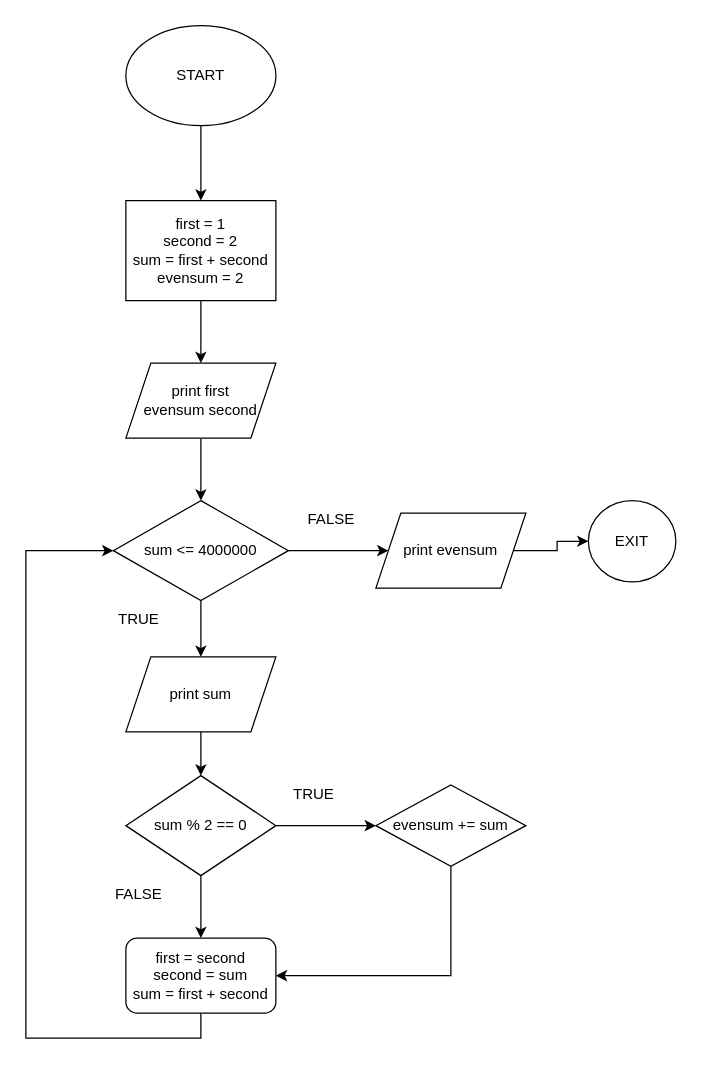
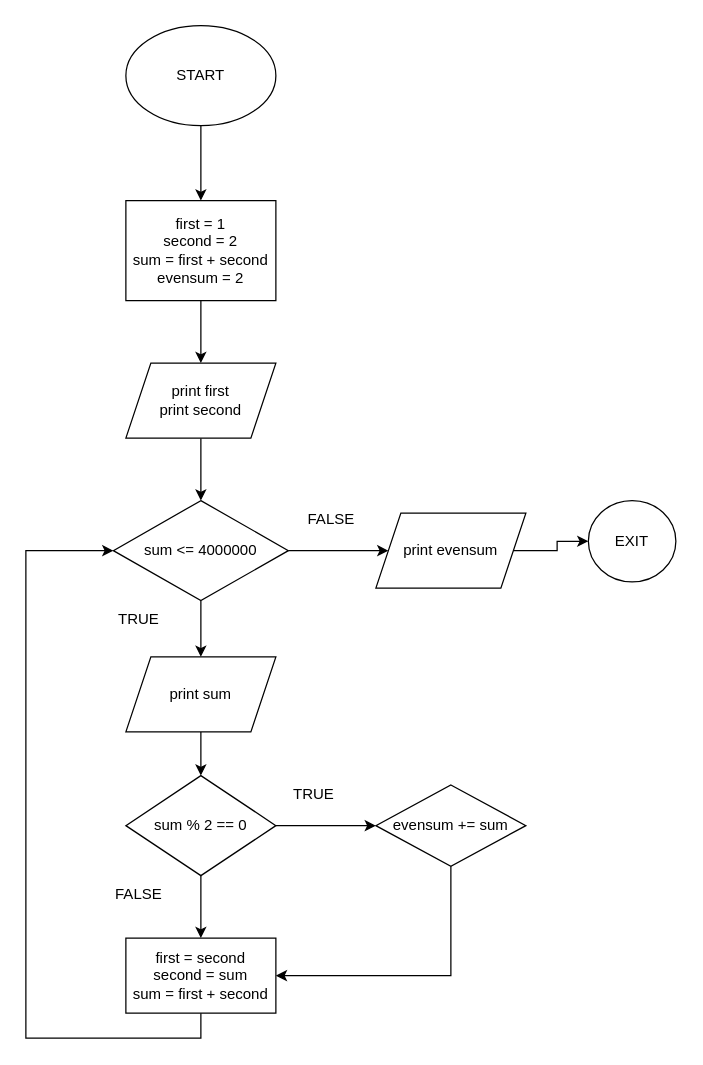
(201, 401) -> (201, 401)
(201, 976) -> (201, 976)
